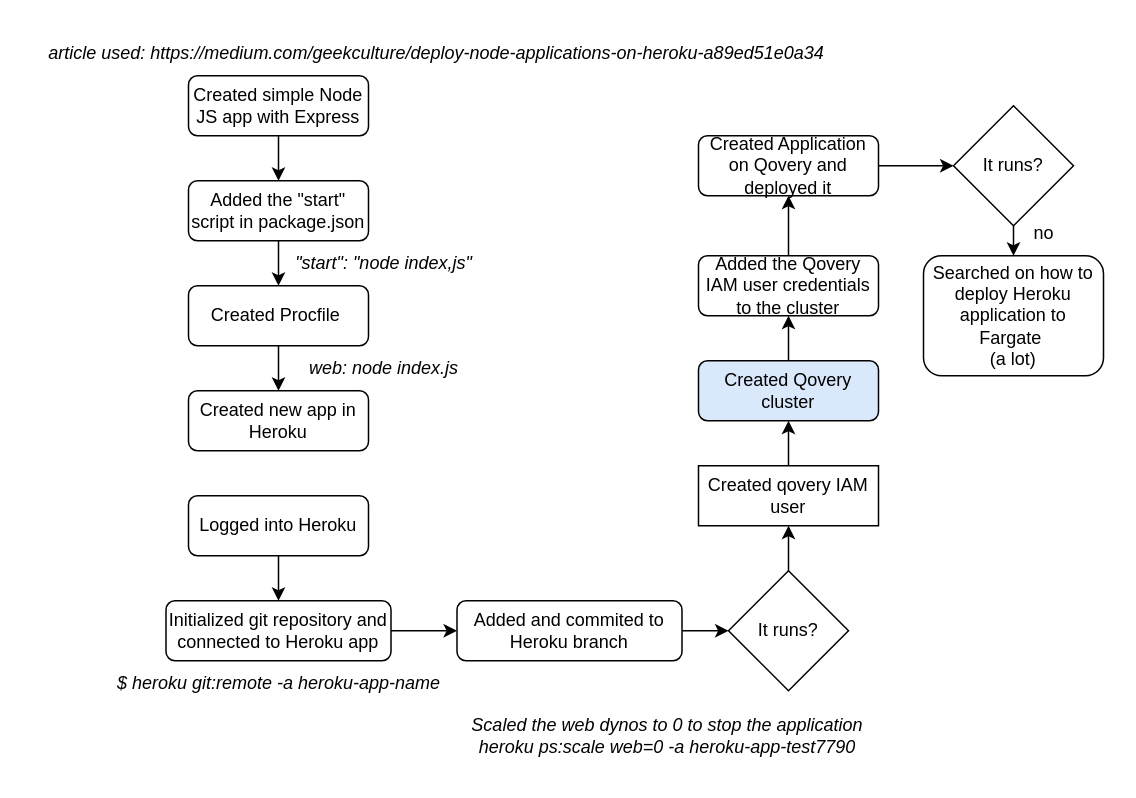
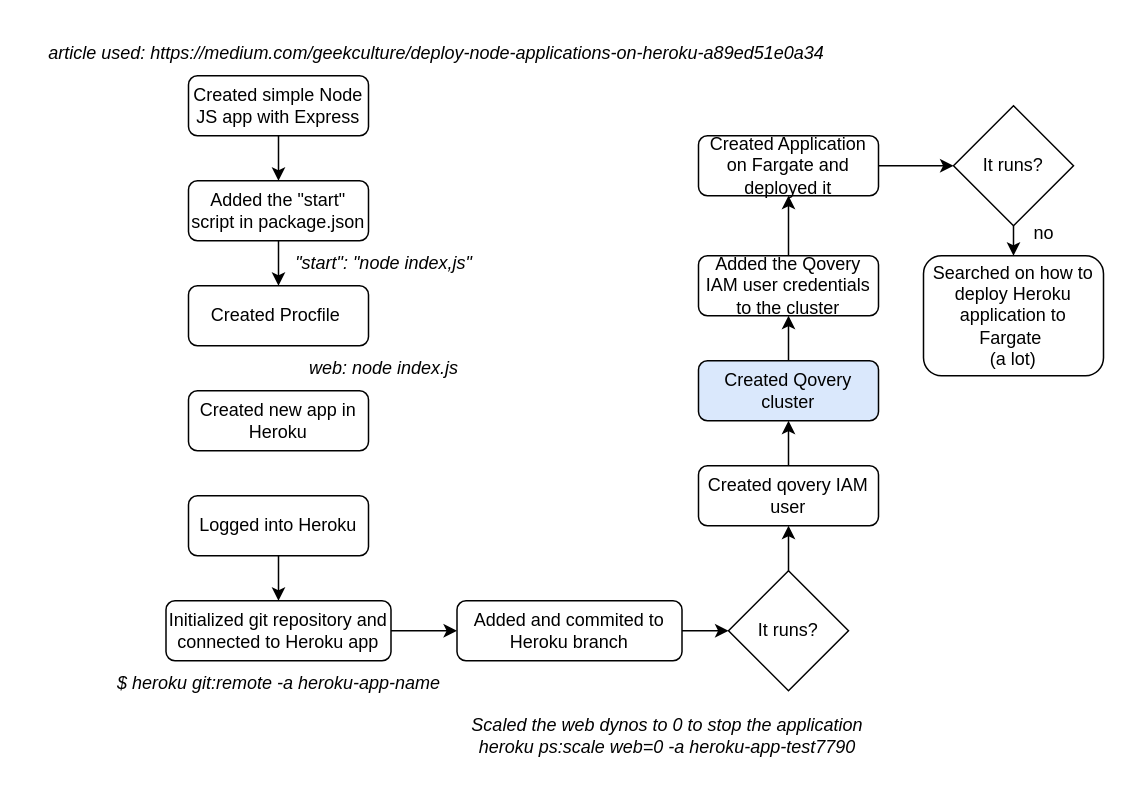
(788, 166) -> (788, 166)
(278, 374) -> none
(788, 496) -> (788, 496)
